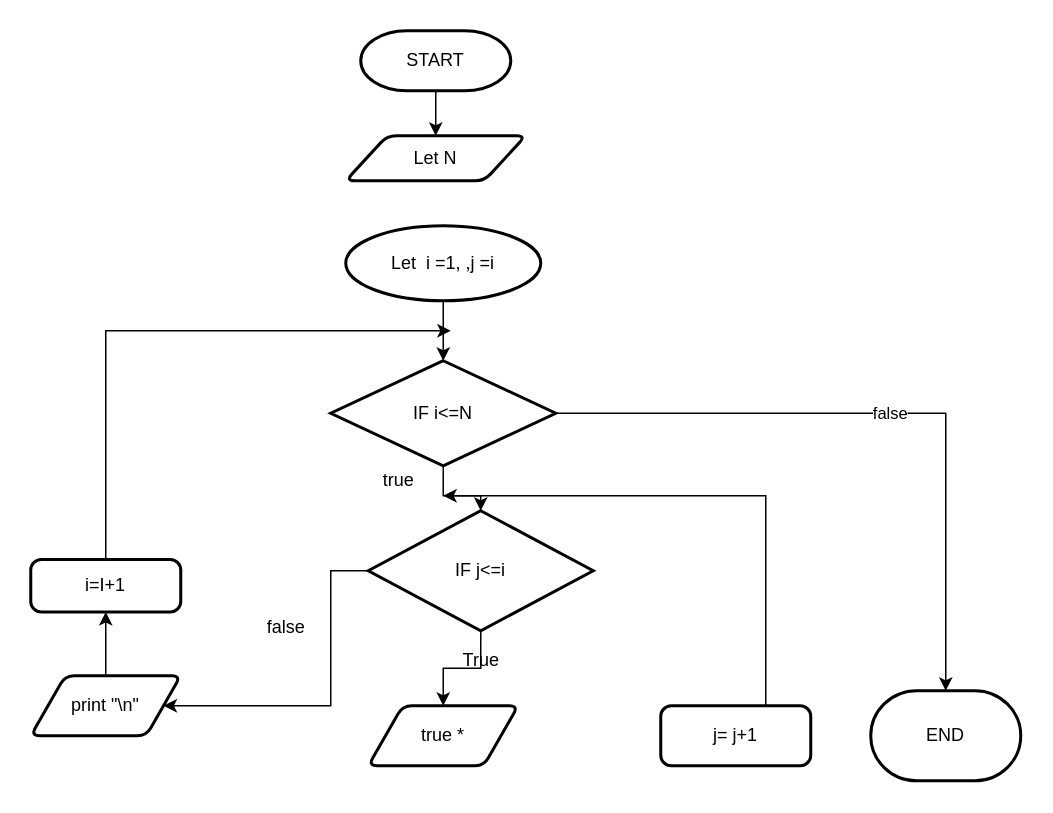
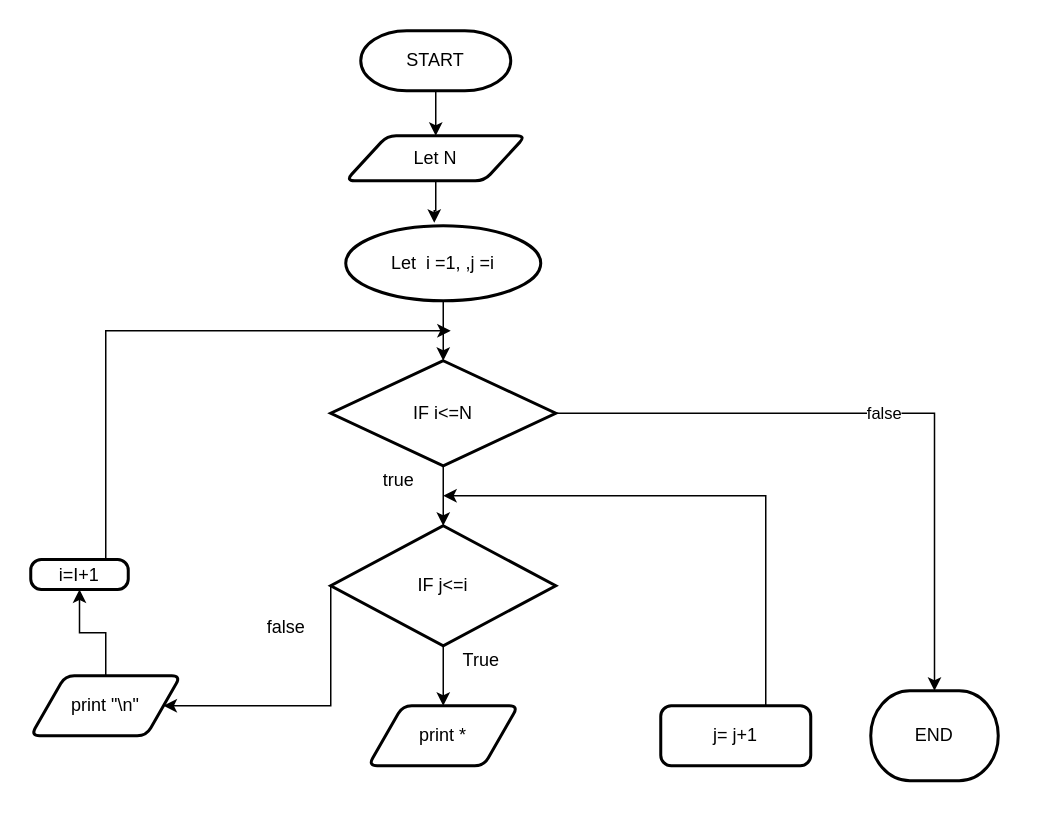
none -> (436, 197)
(481, 571) -> (443, 586)
(106, 586) -> (80, 575)
(443, 736) -> (443, 736)
(946, 736) -> (935, 736)
